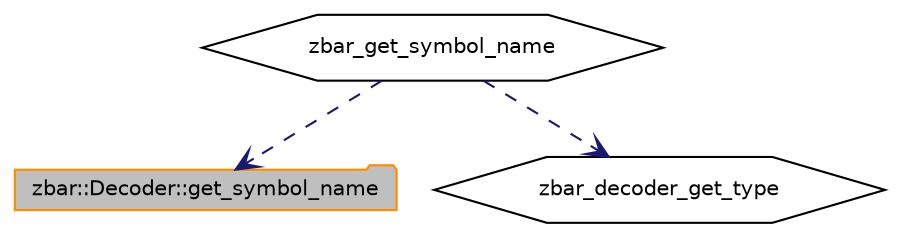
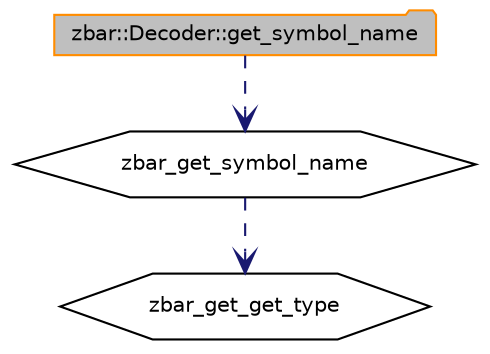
(318, 120) -> (245, 83)
(660, 190) -> (245, 307)
